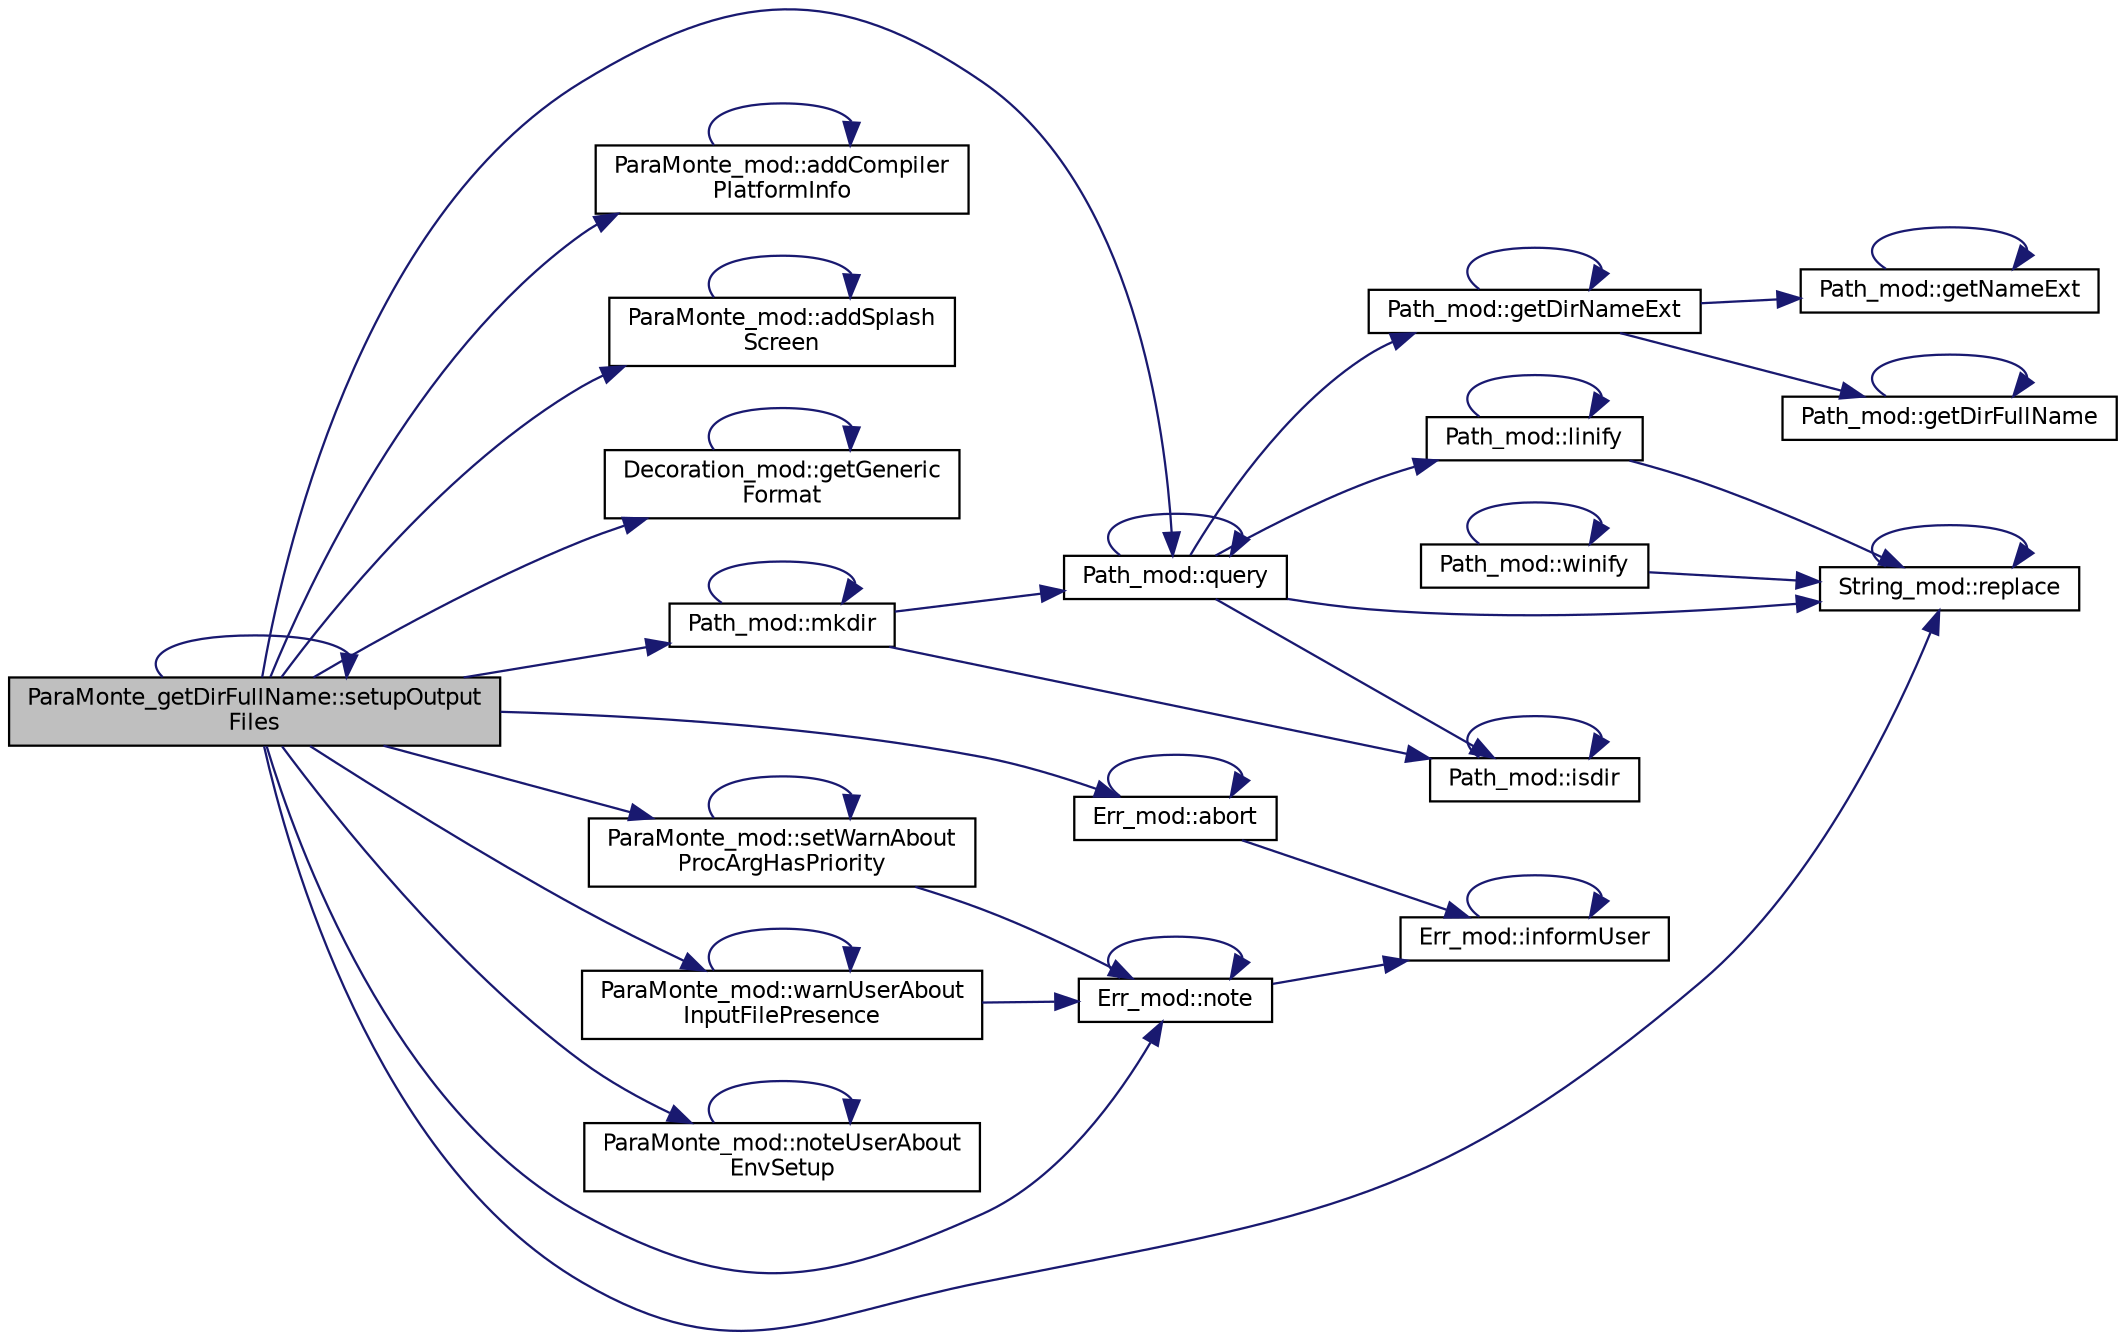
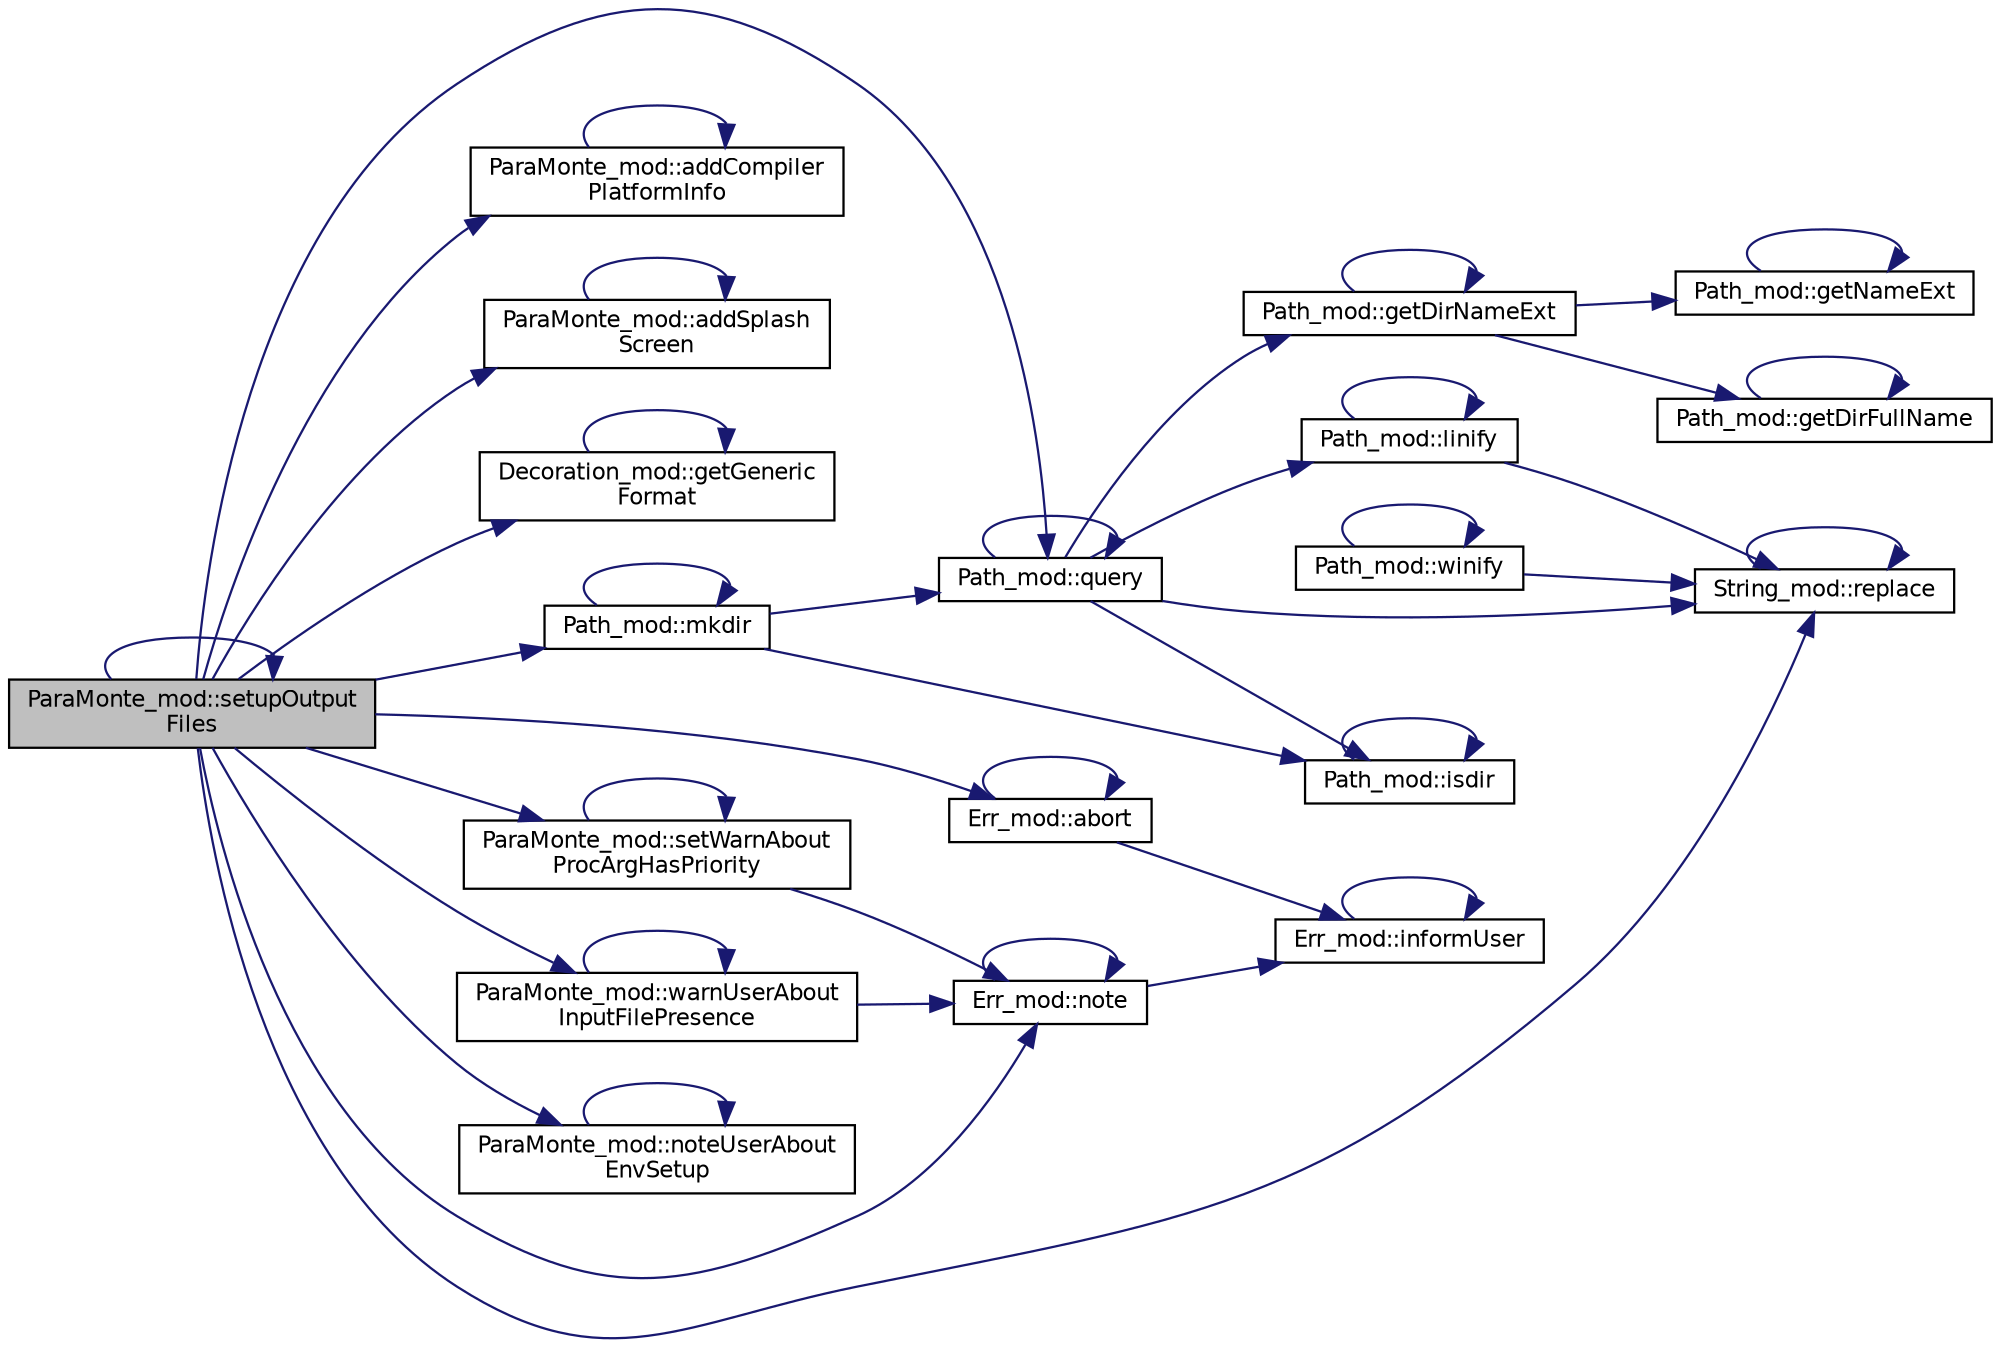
(255, 712) -> (192, 714)
